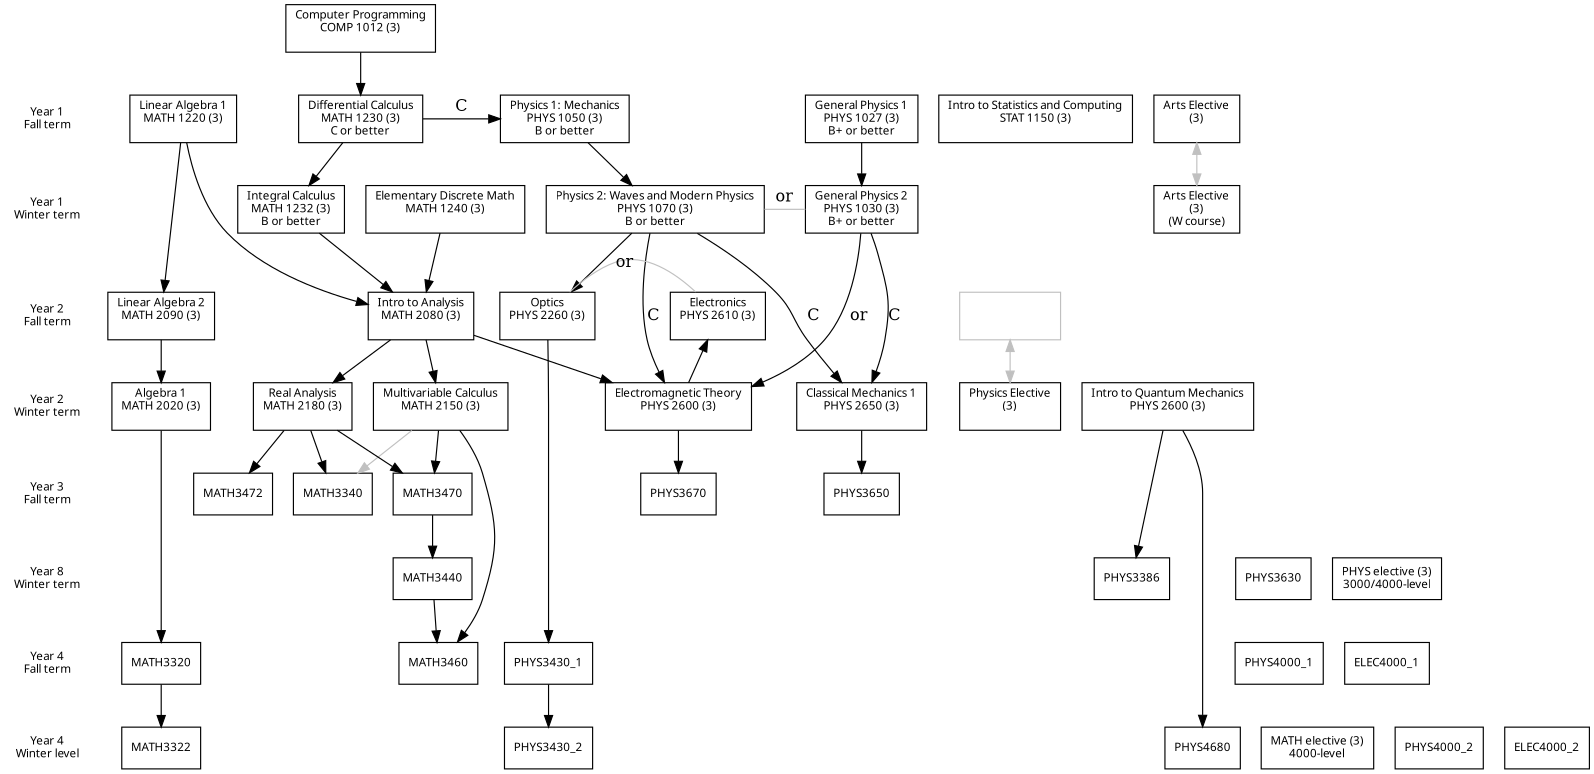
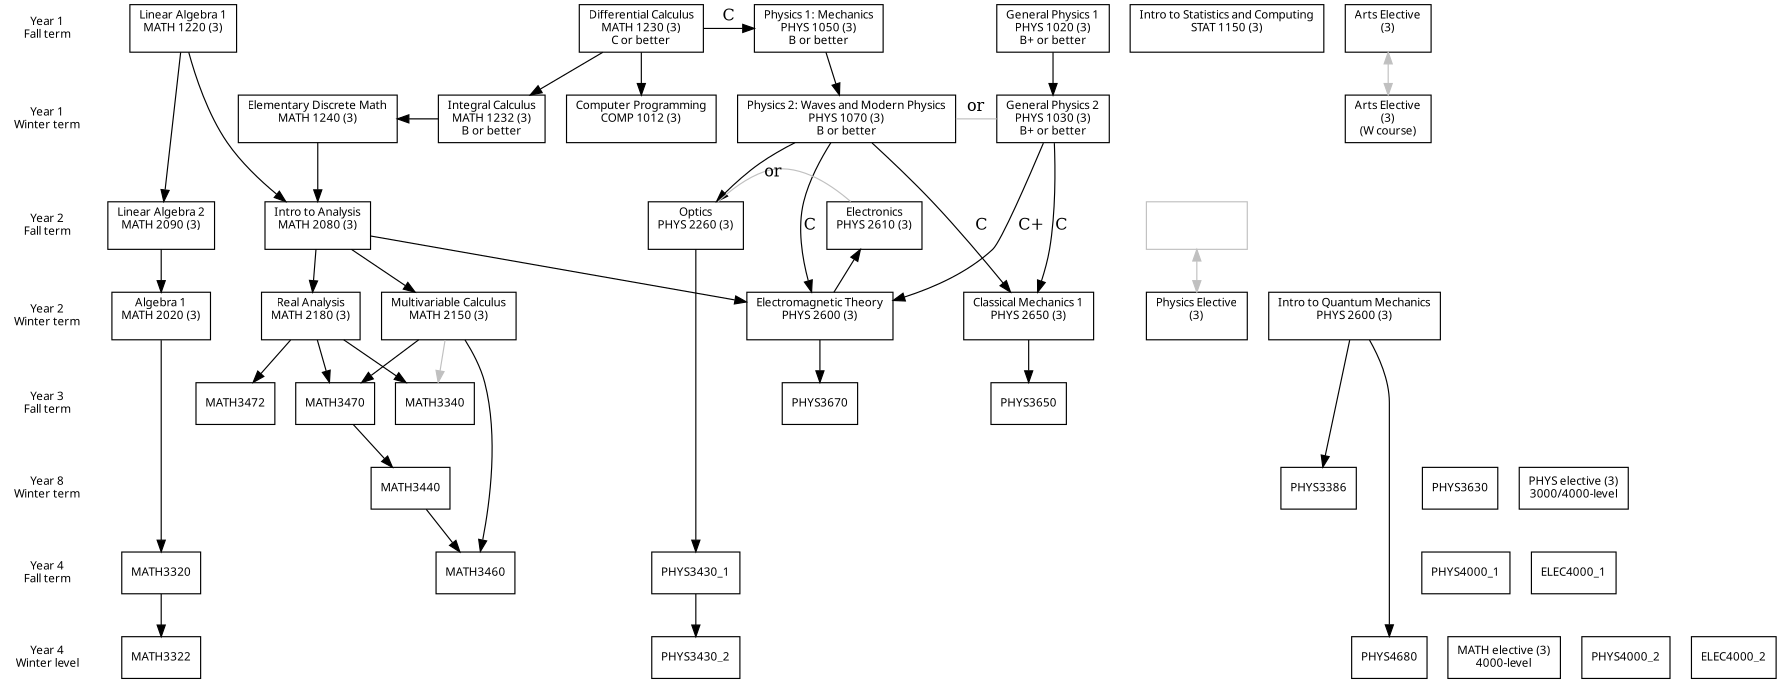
(361, 68) -> (641, 68)
(862, 119) -> (1053, 28)
(351, 259) -> (424, 119)
(859, 316) -> (1032, 226)
